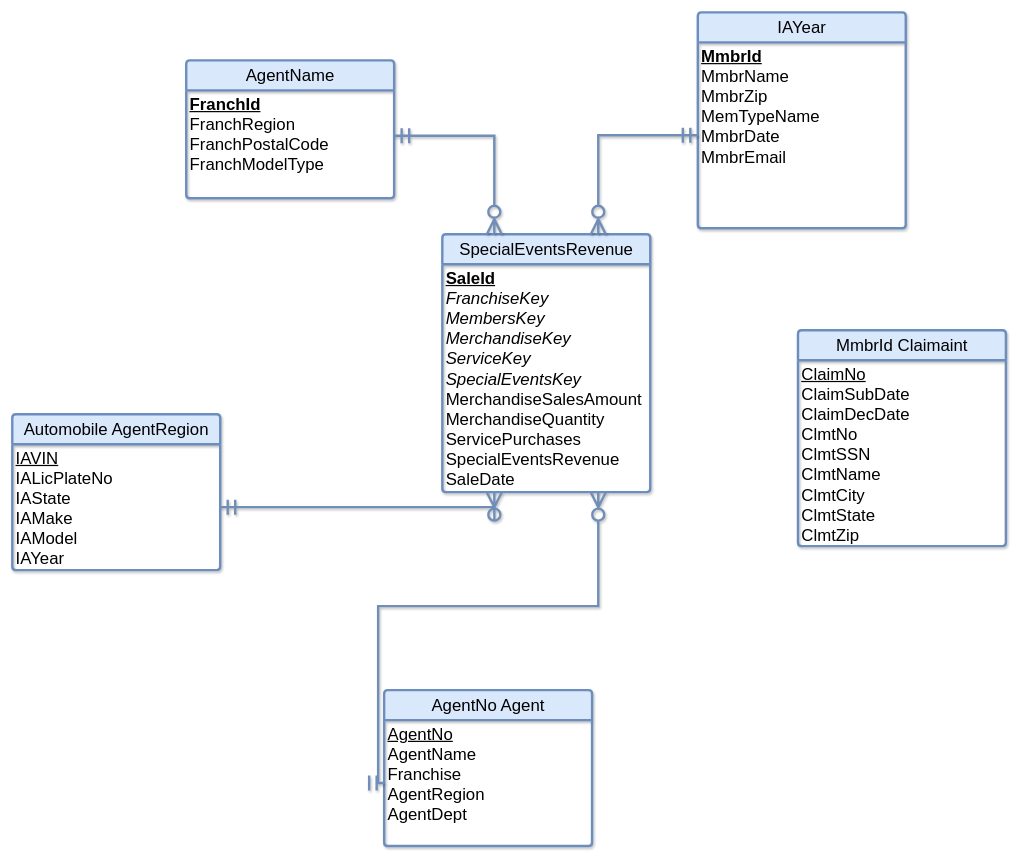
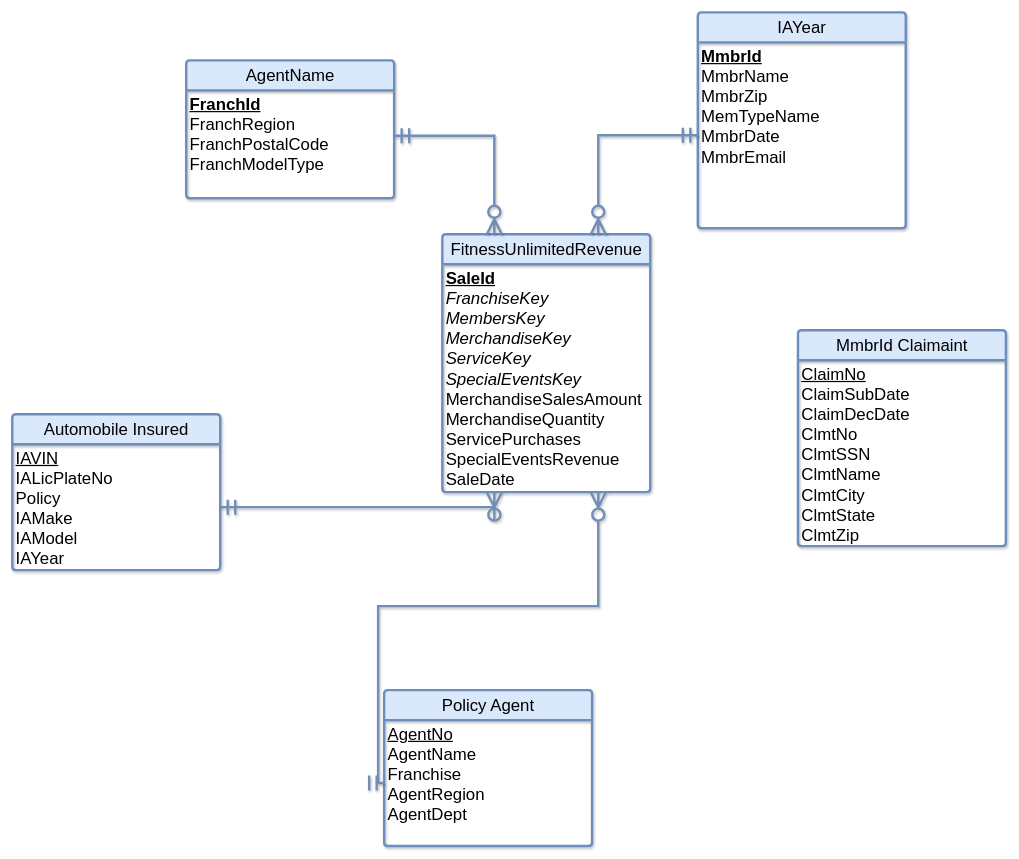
(547, 249) -> (547, 249)
(116, 429) -> (116, 429)
(68, 509) -> (68, 509)
(488, 705) -> (488, 705)
